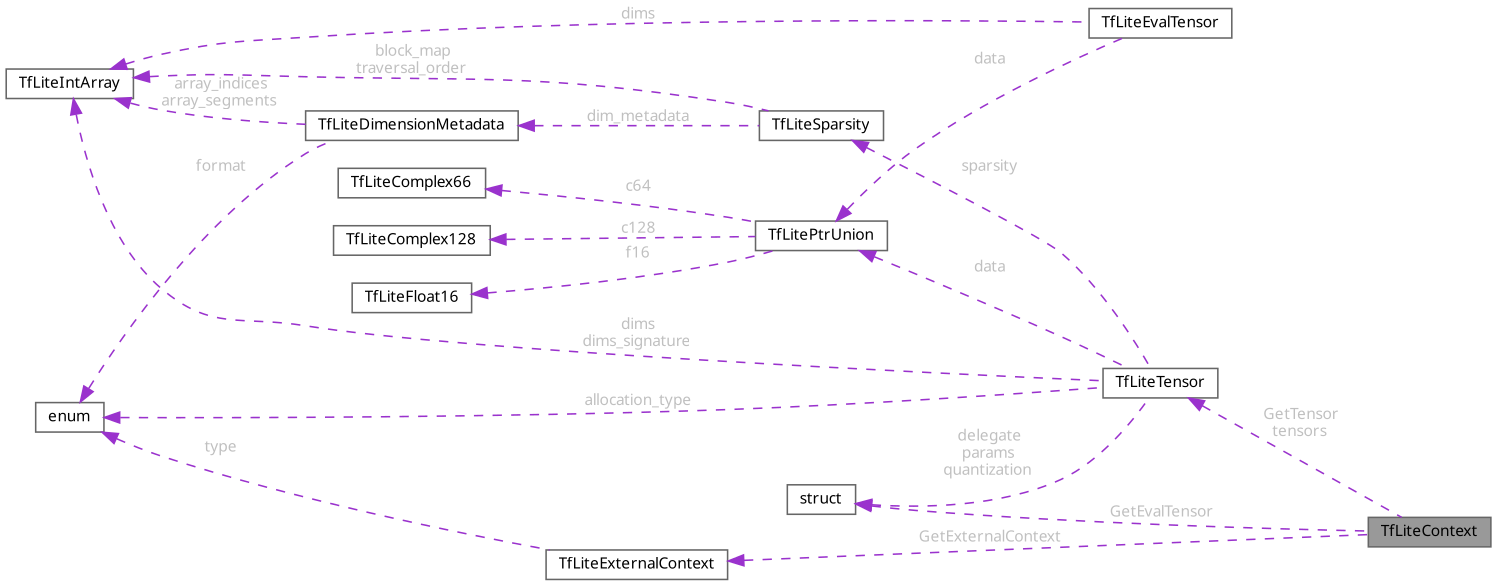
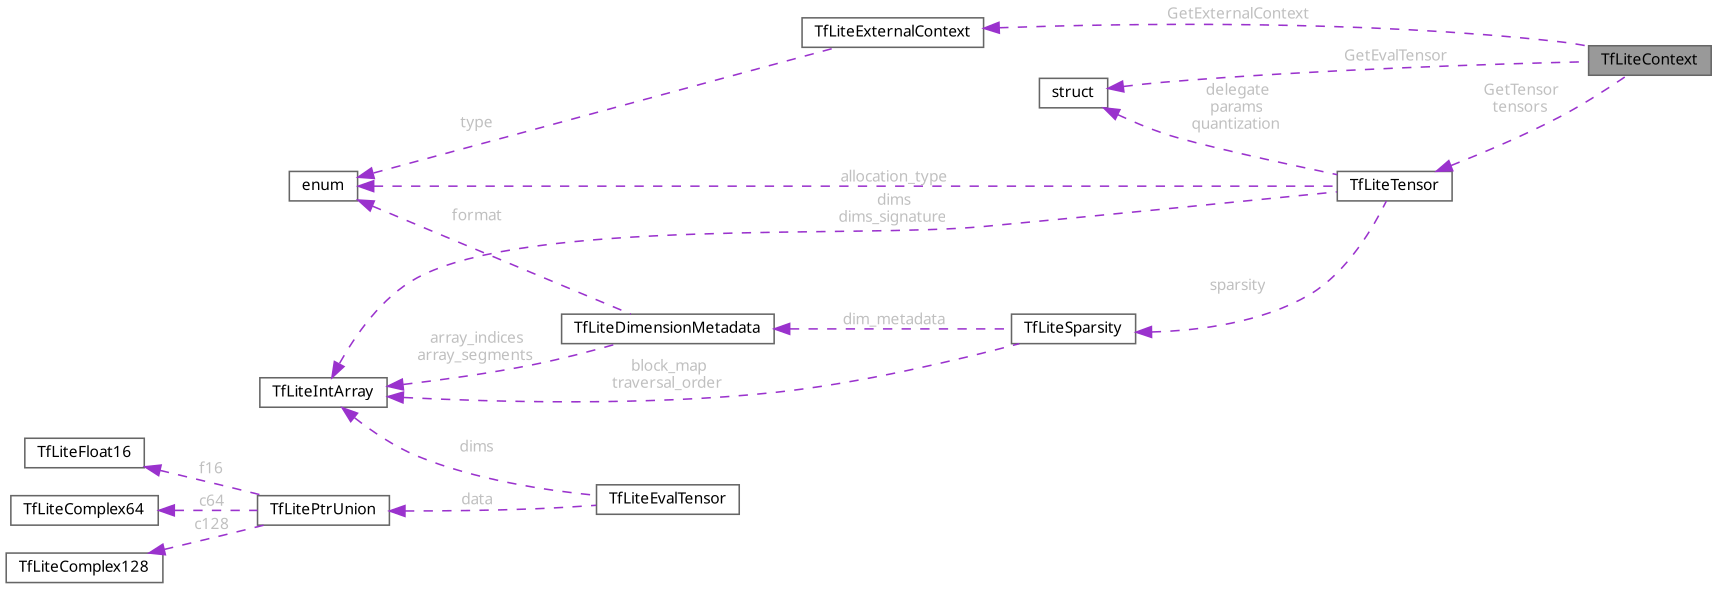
(412, 183) -> (85, 510)
(1002, 311) -> none
